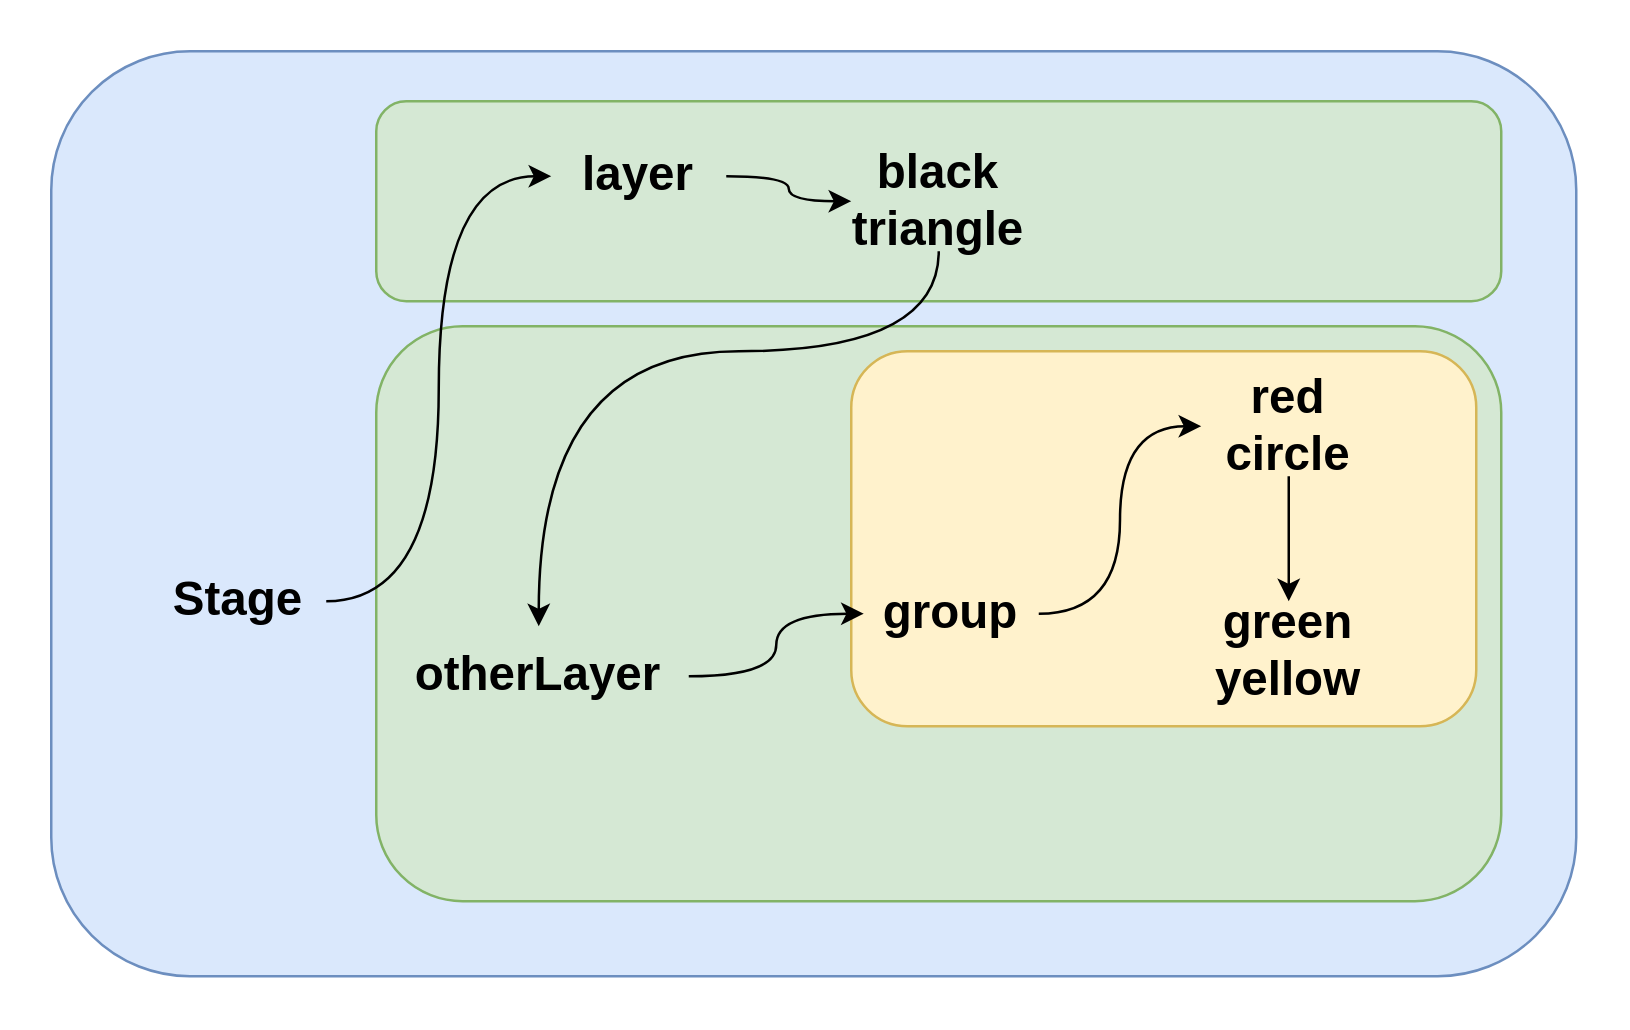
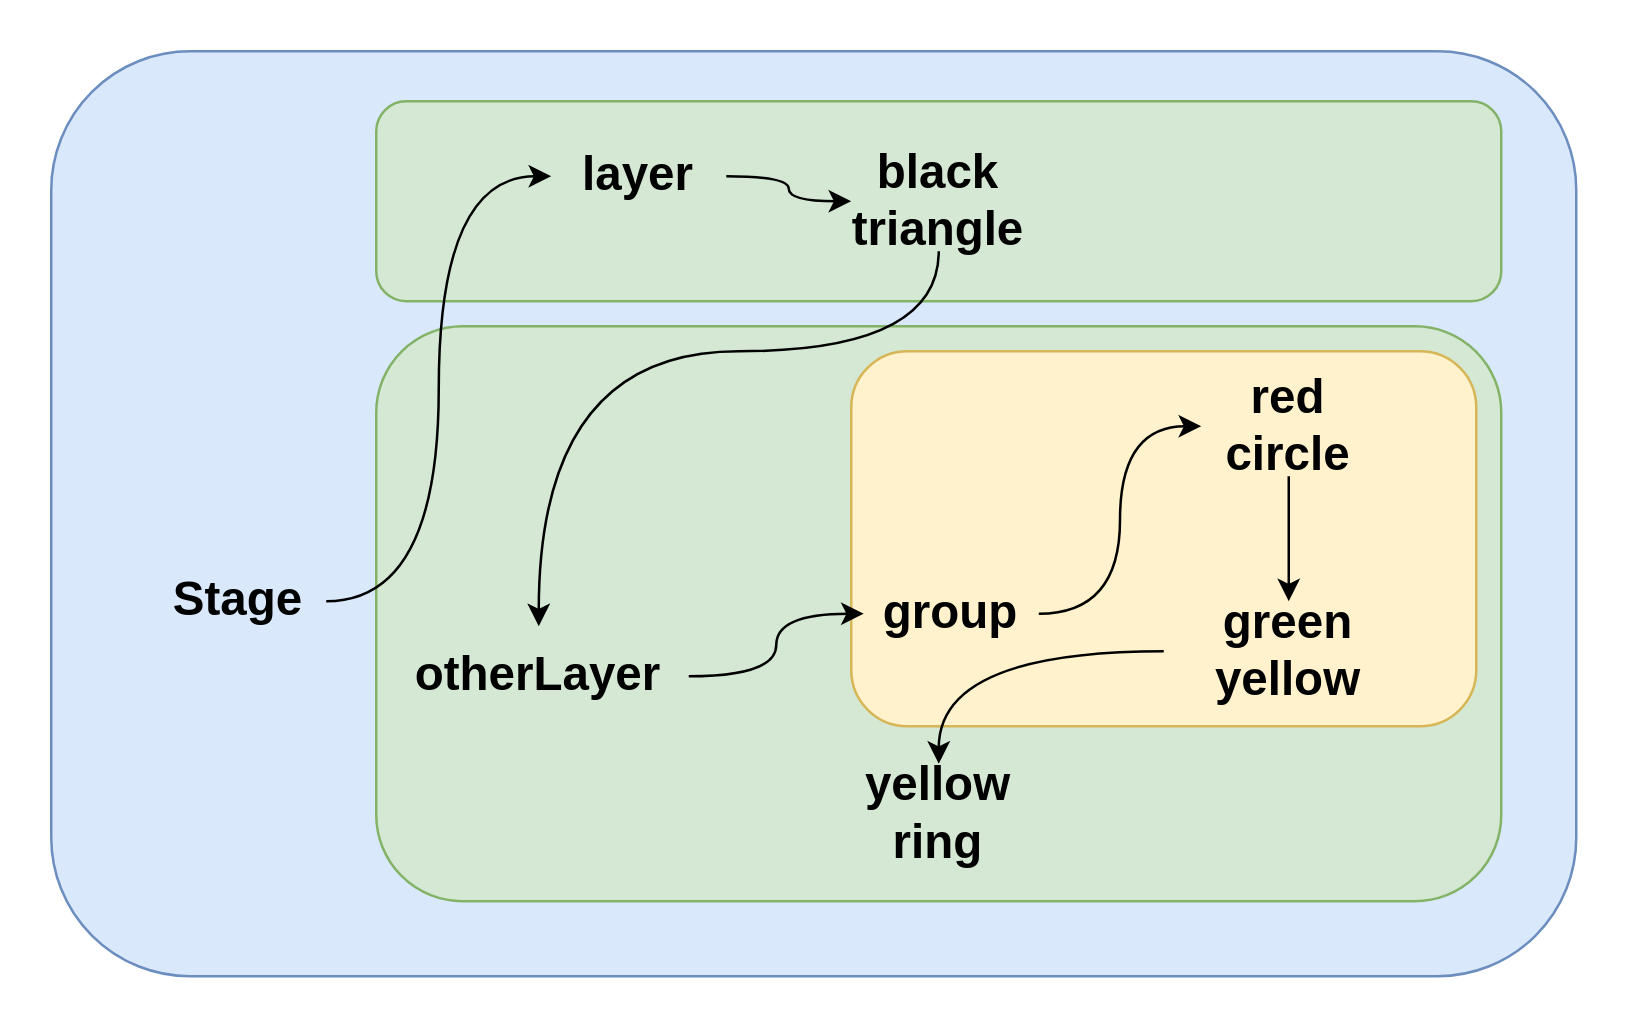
none -> (1031, 664)
none -> (939, 814)
